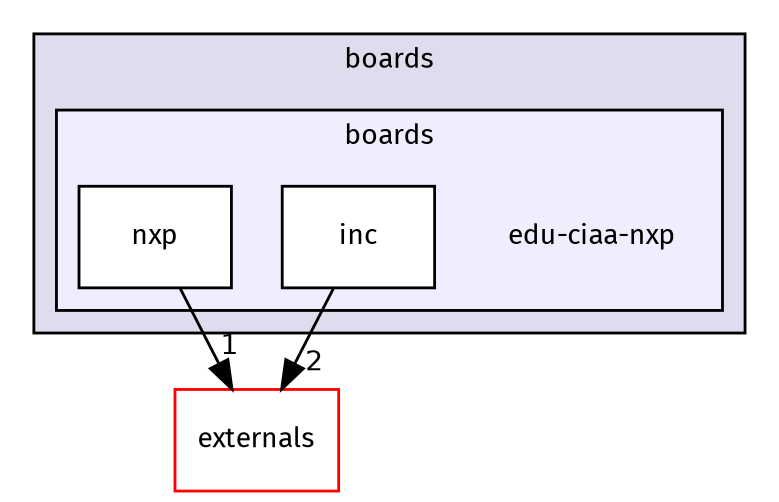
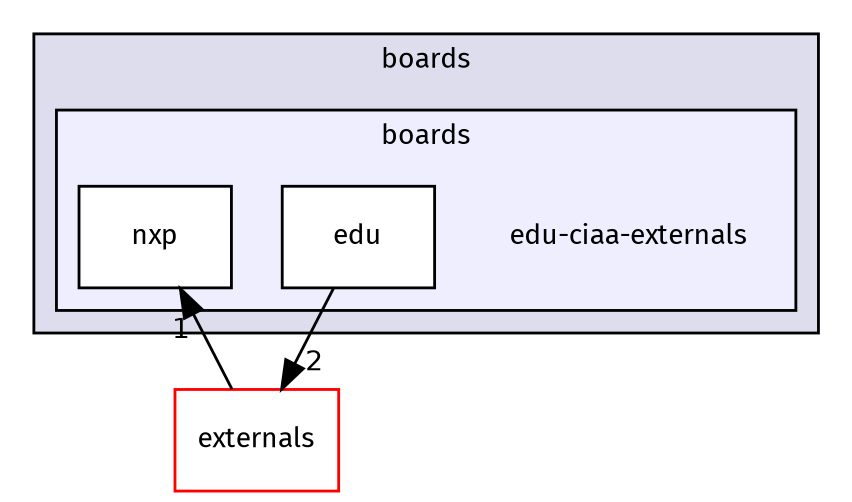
(358, 237) -> (358, 237)
(593, 237) -> (629, 237)
(200, 326) -> (213, 352)
